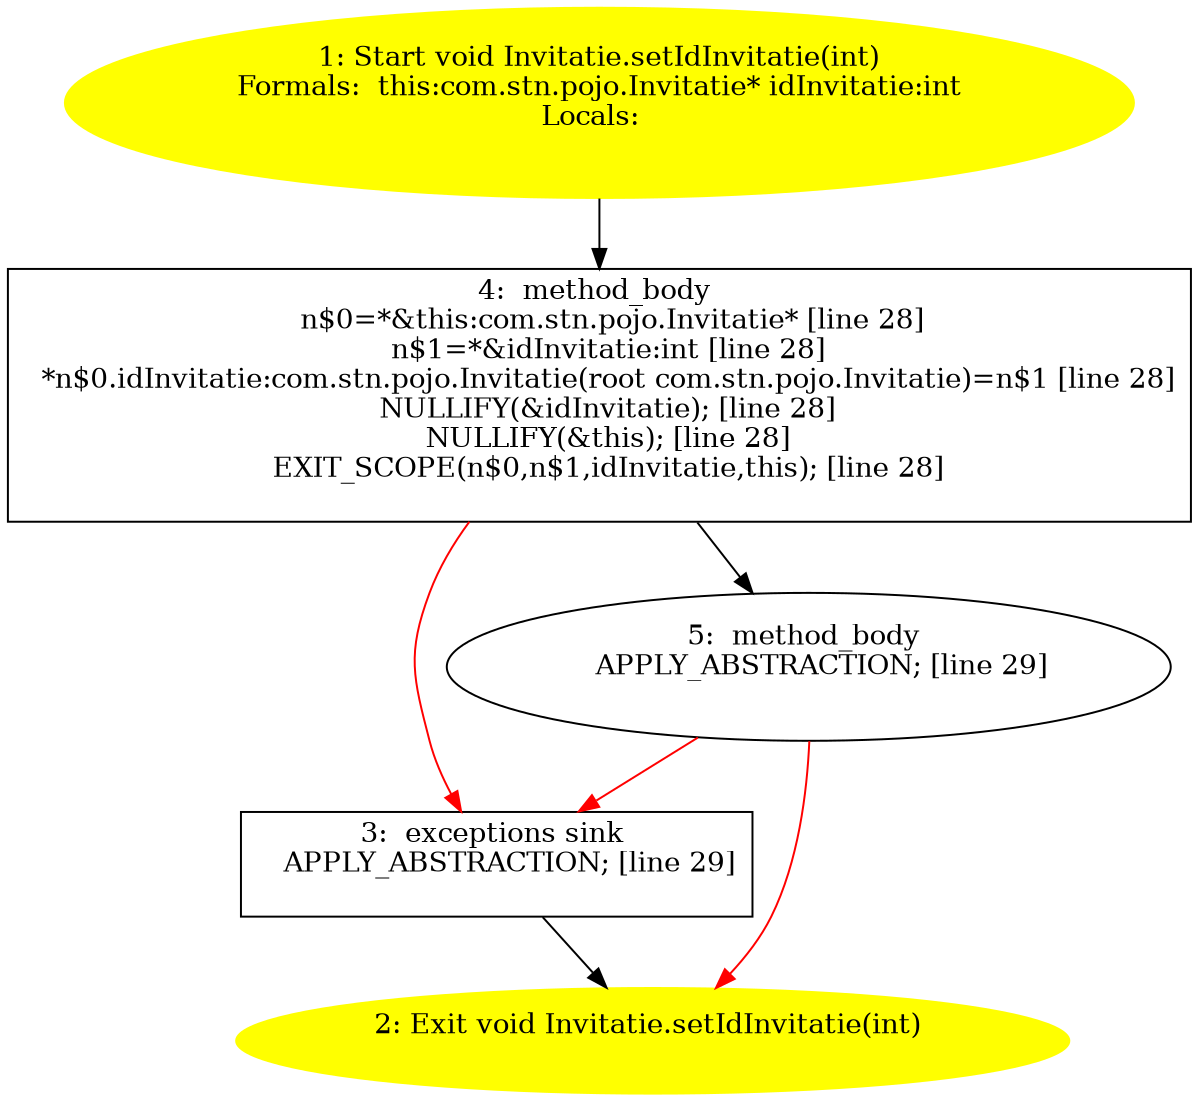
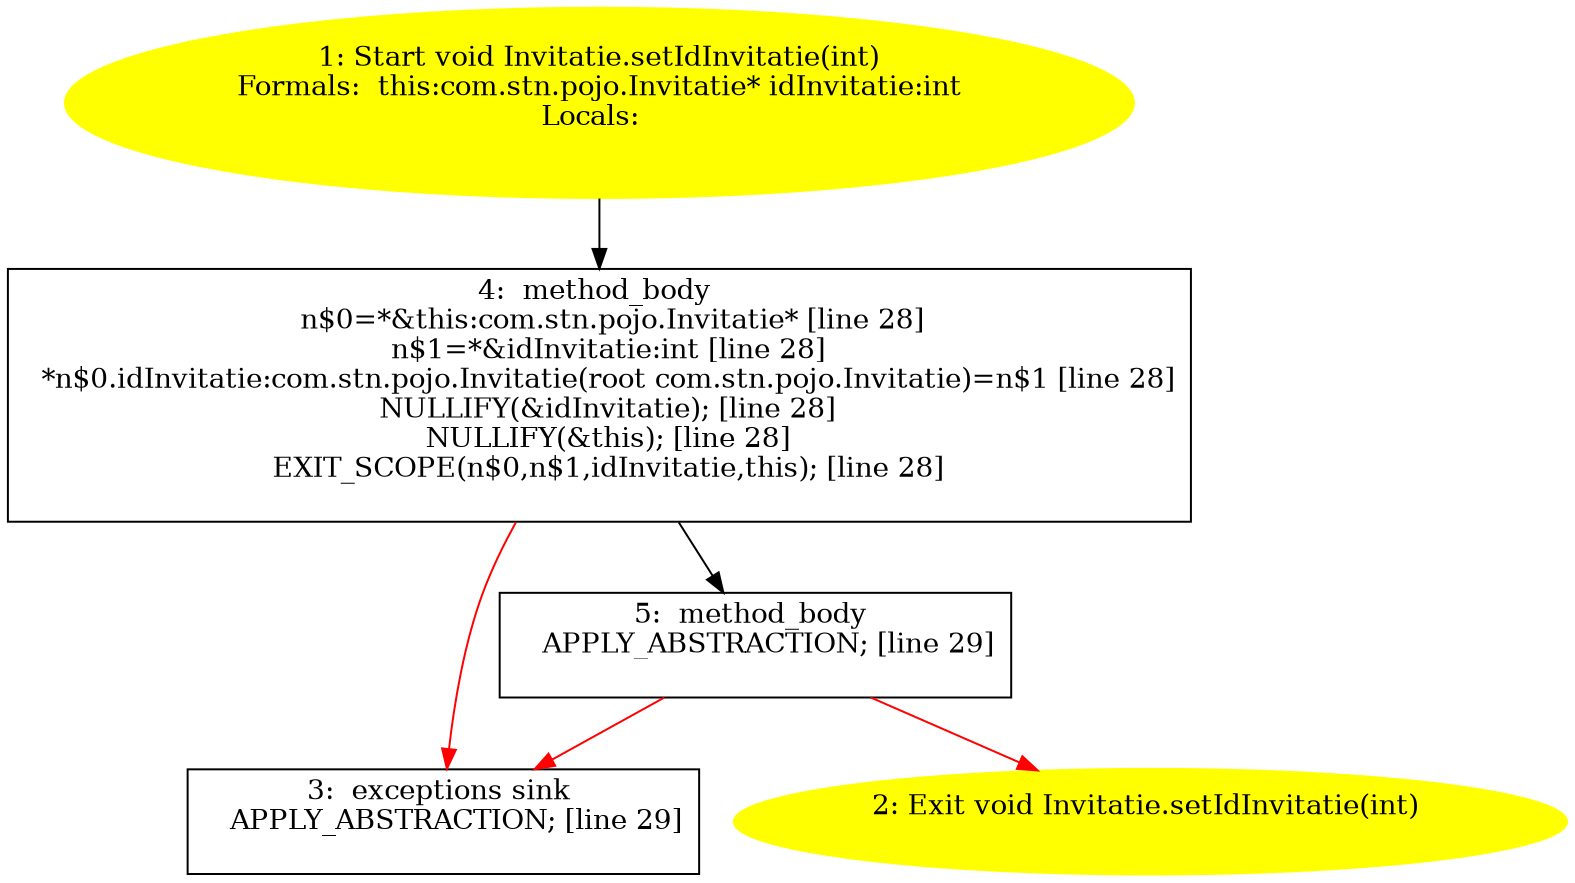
(809, 667) -> (755, 645)
(568, 945) -> none
